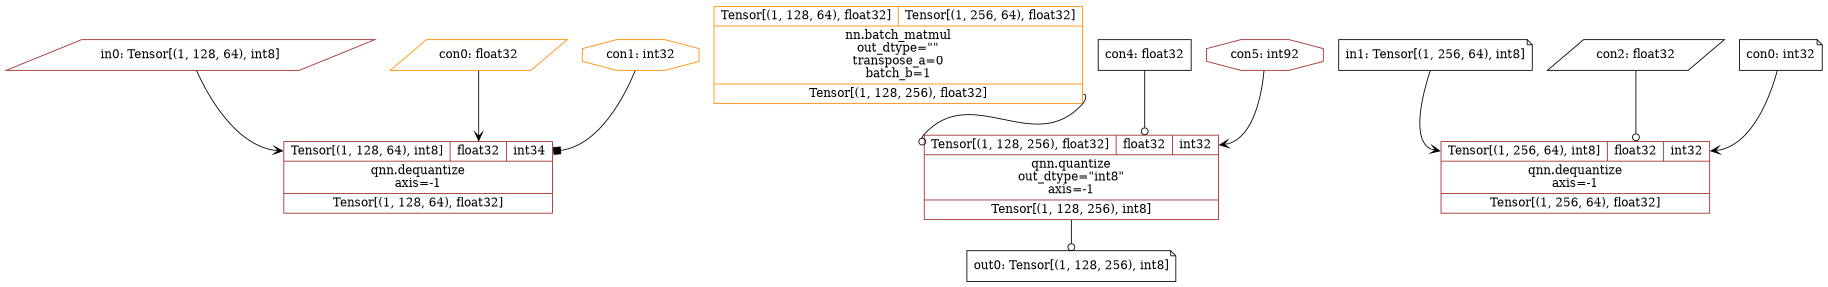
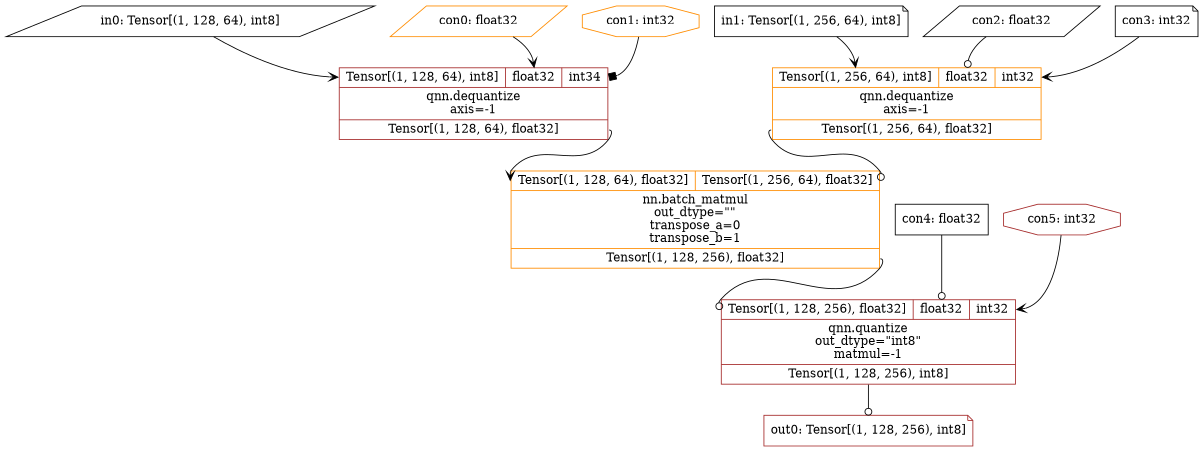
(190, 55) -> (190, 21)
(1265, 55) -> (1062, 220)
(1781, 55) -> (1157, 21)
(898, 74) -> (695, 238)
none -> (565, 155)
none -> (822, 156)
(1575, 177) -> (907, 104)
(1071, 190) -> (868, 354)
(1071, 266) -> (868, 431)
